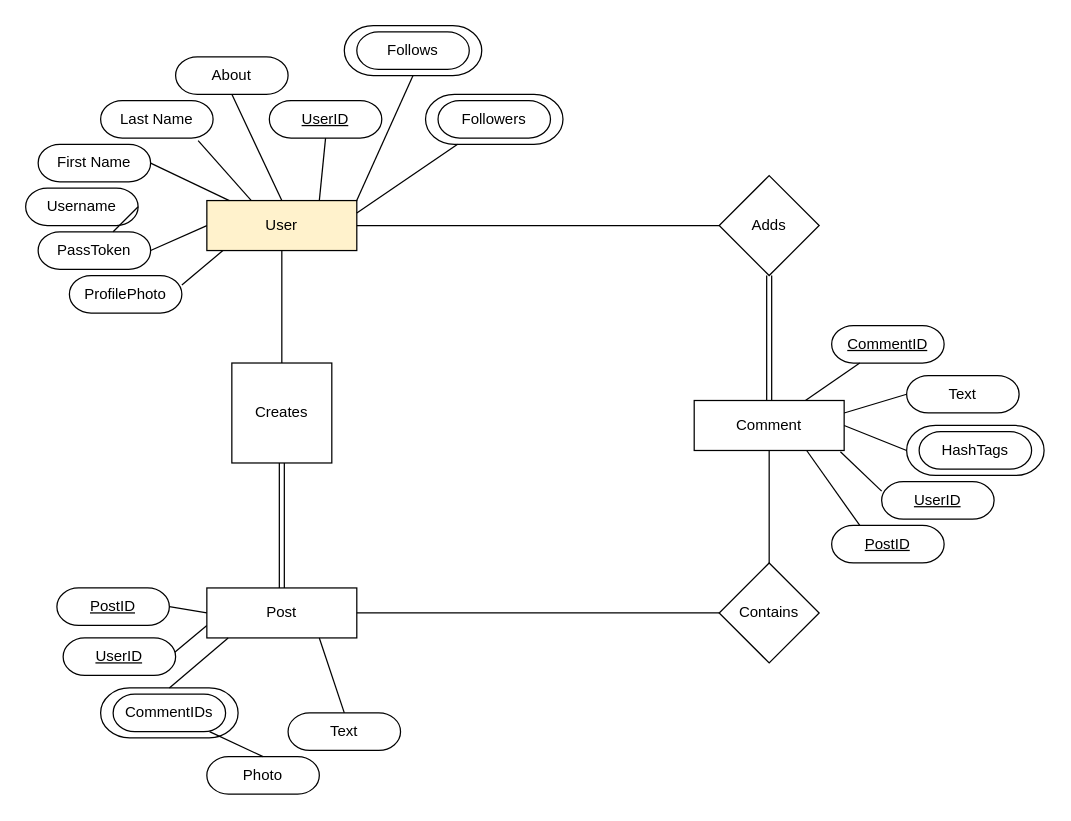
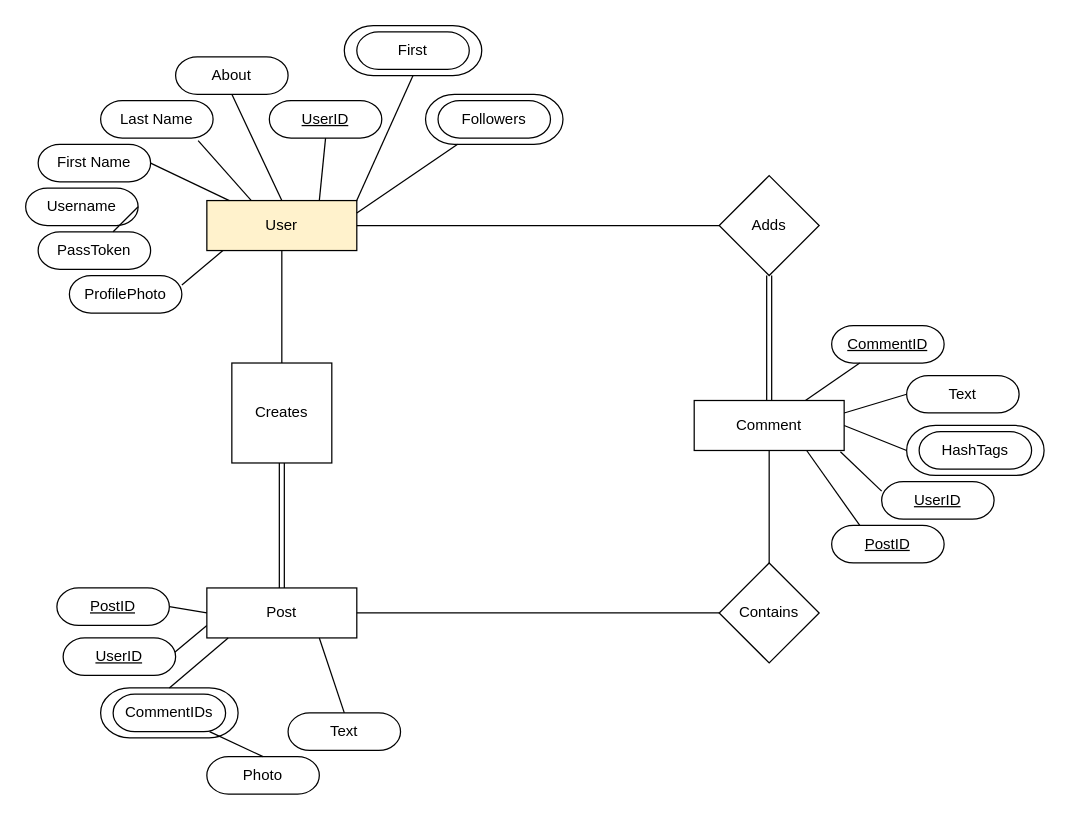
(413, 51) -> (413, 51)
(178, 238) -> none
